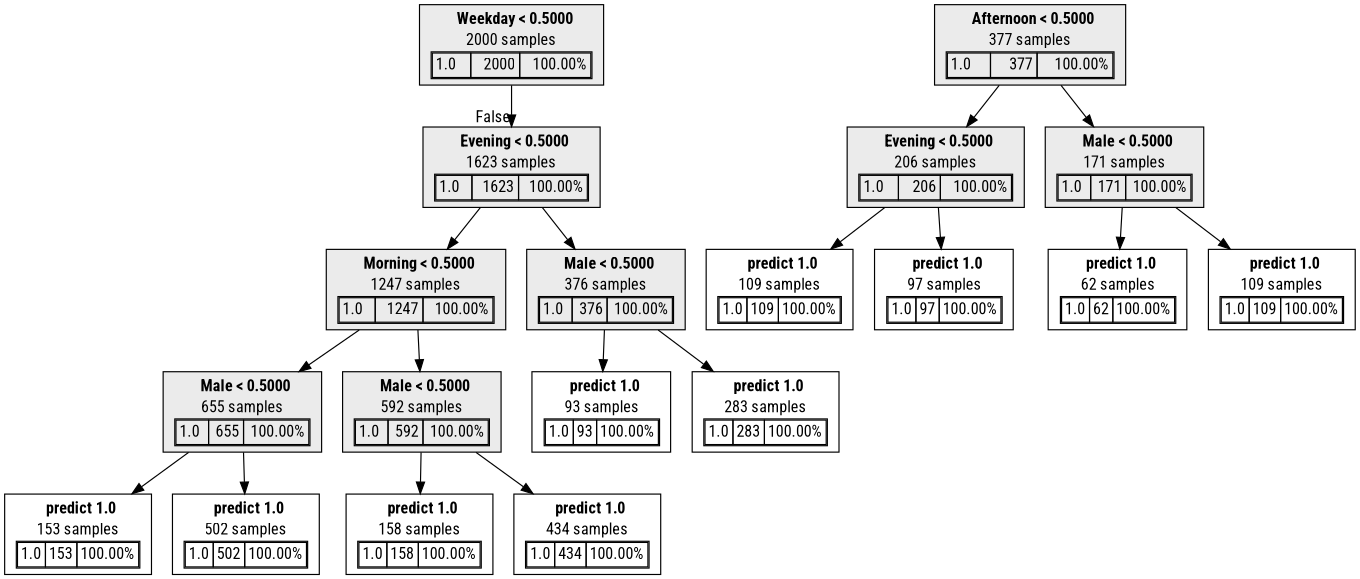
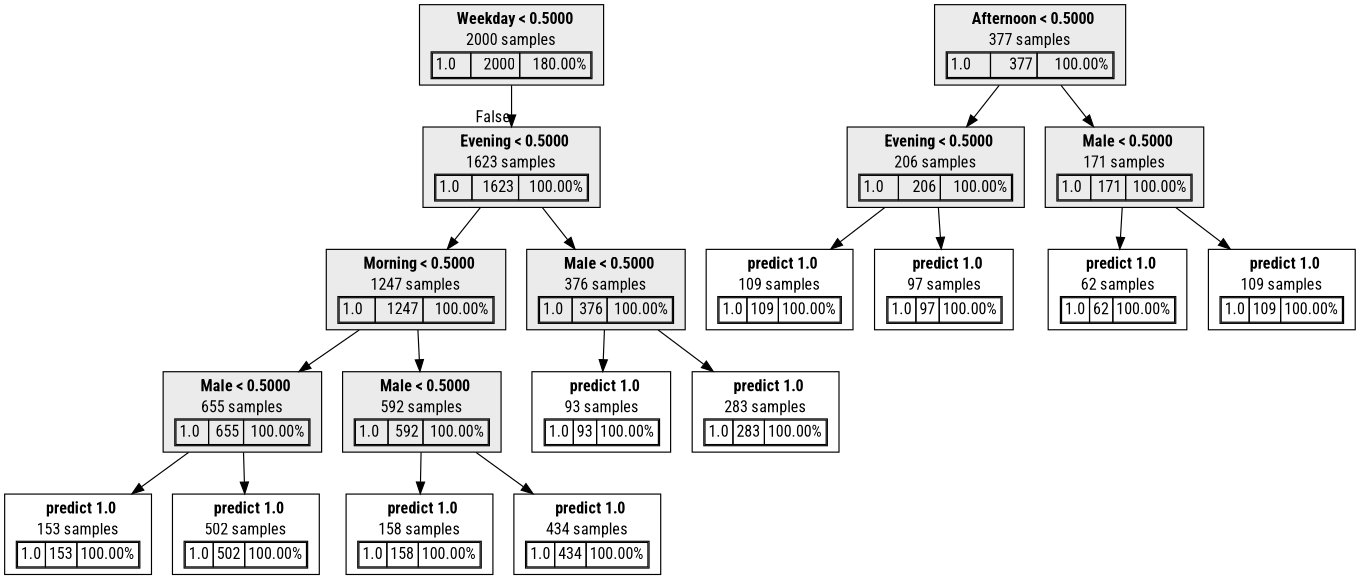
(560, 65) -> (560, 65)
